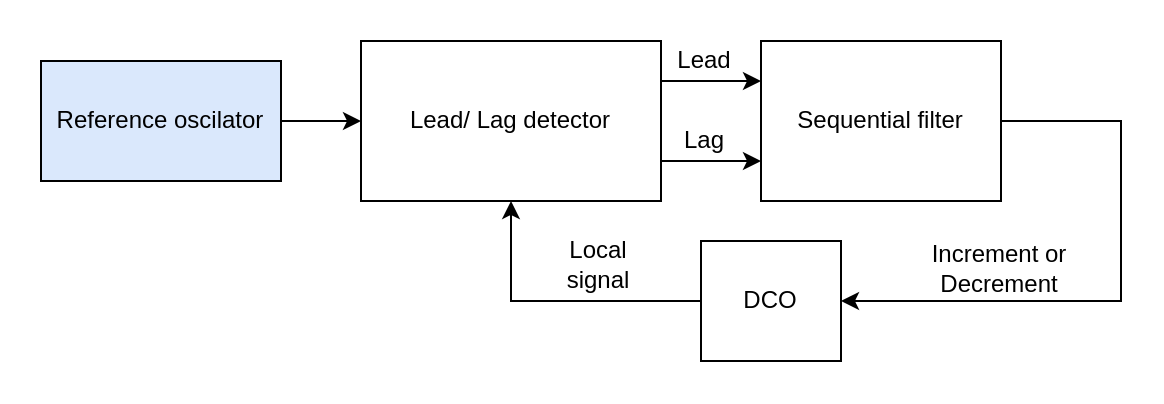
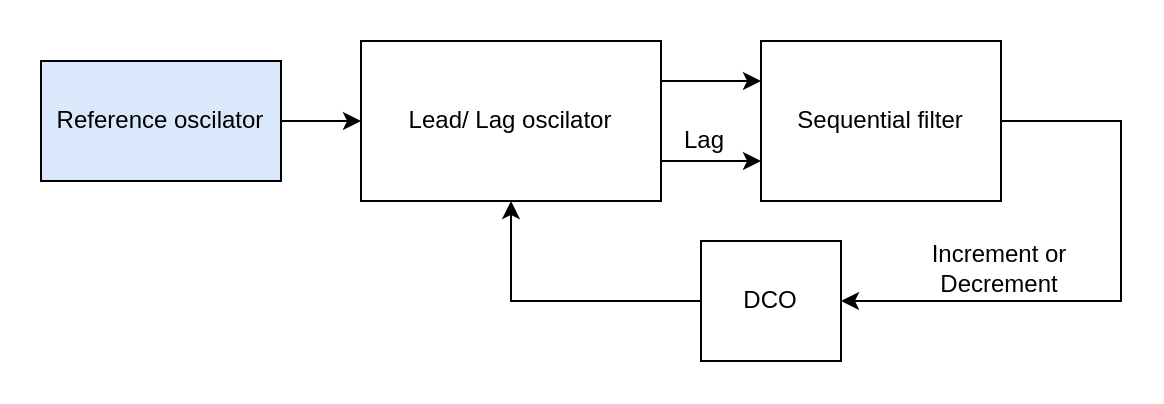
(705, 61) -> none
(511, 121) -> (511, 121)
(599, 265) -> none
